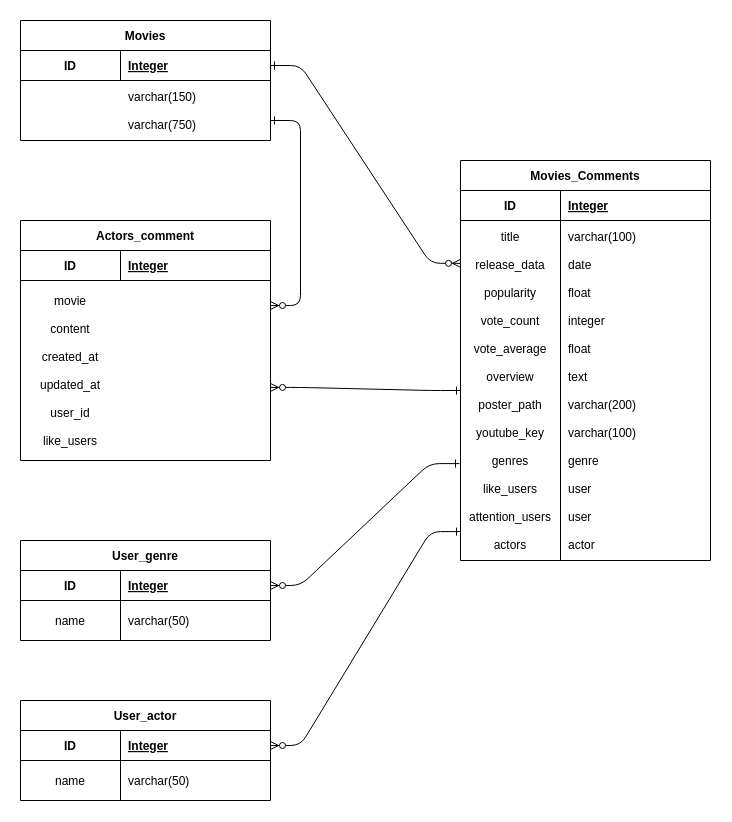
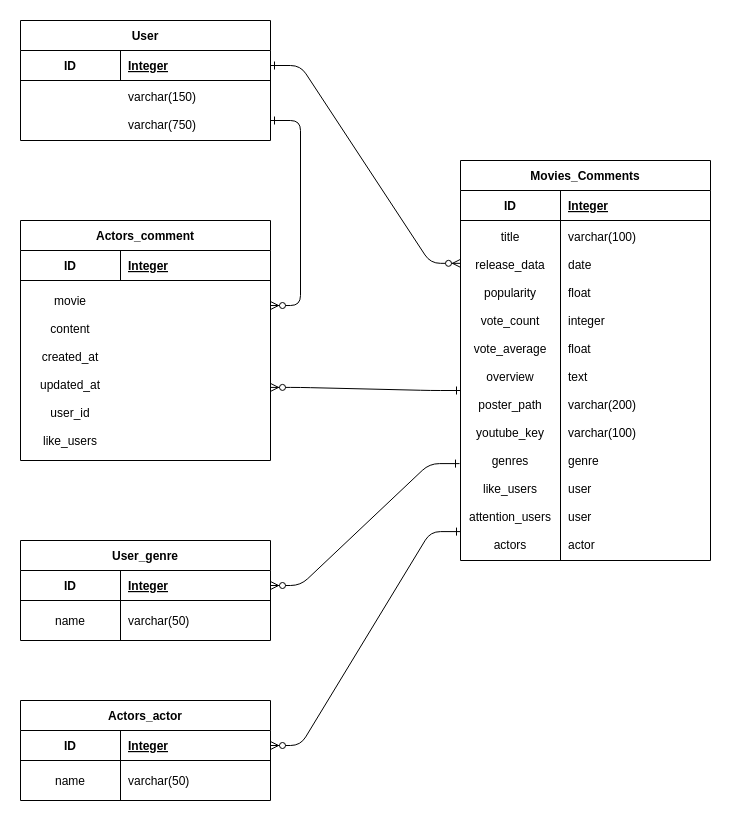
(145, 36) -> (145, 36)
(145, 716) -> (145, 716)
